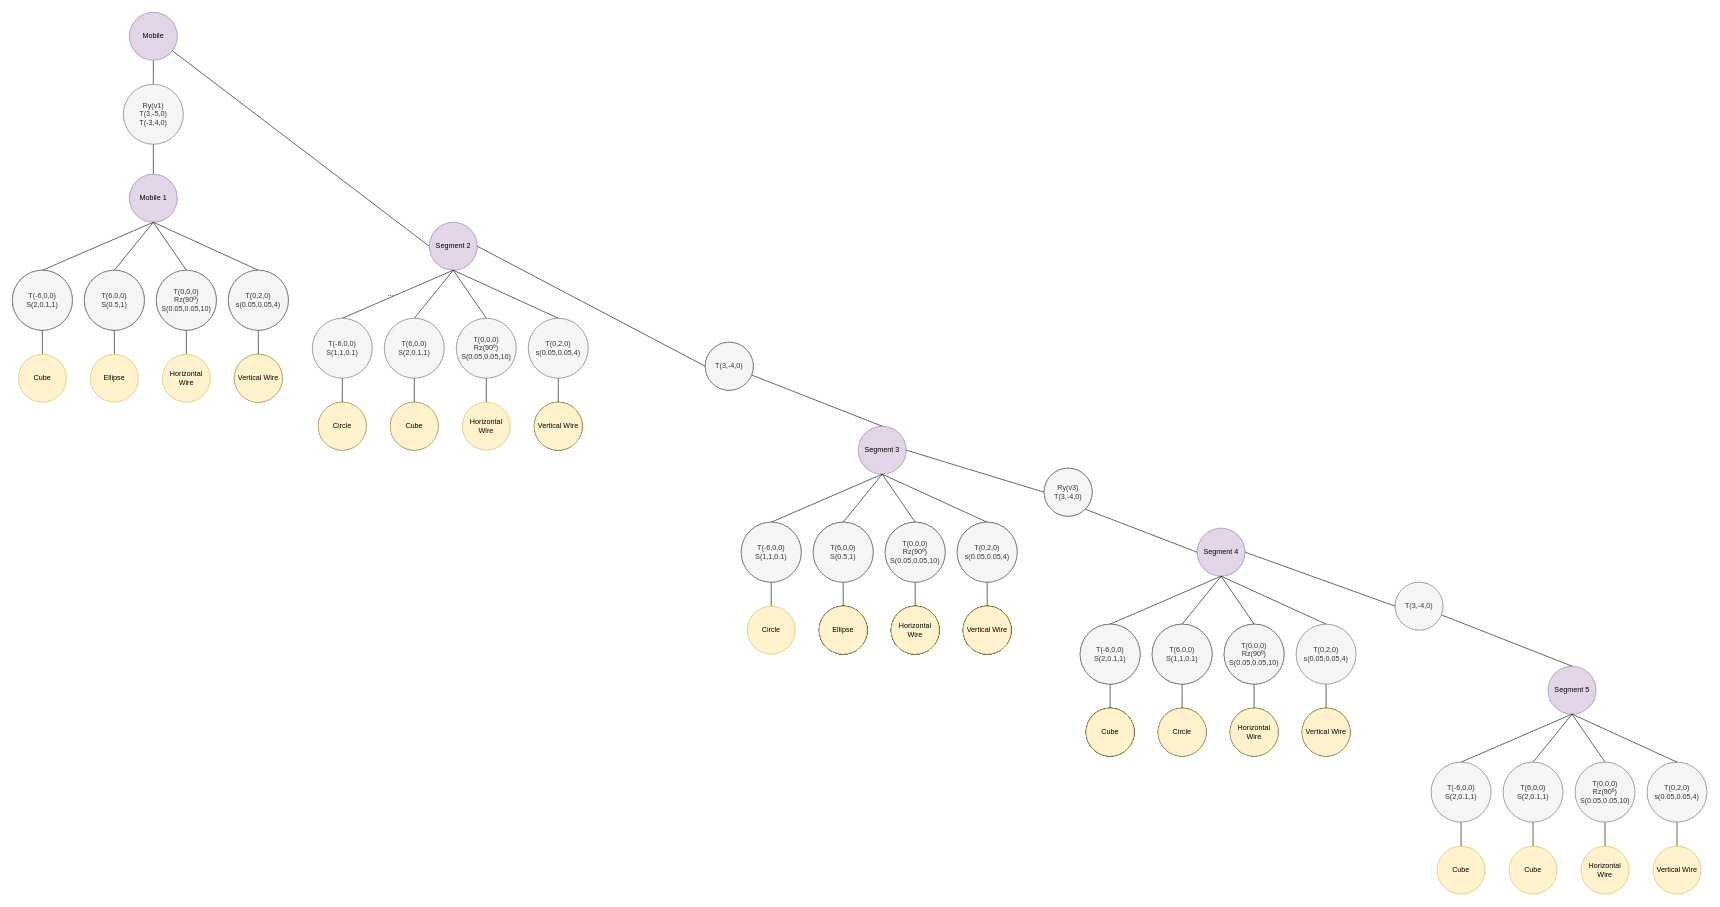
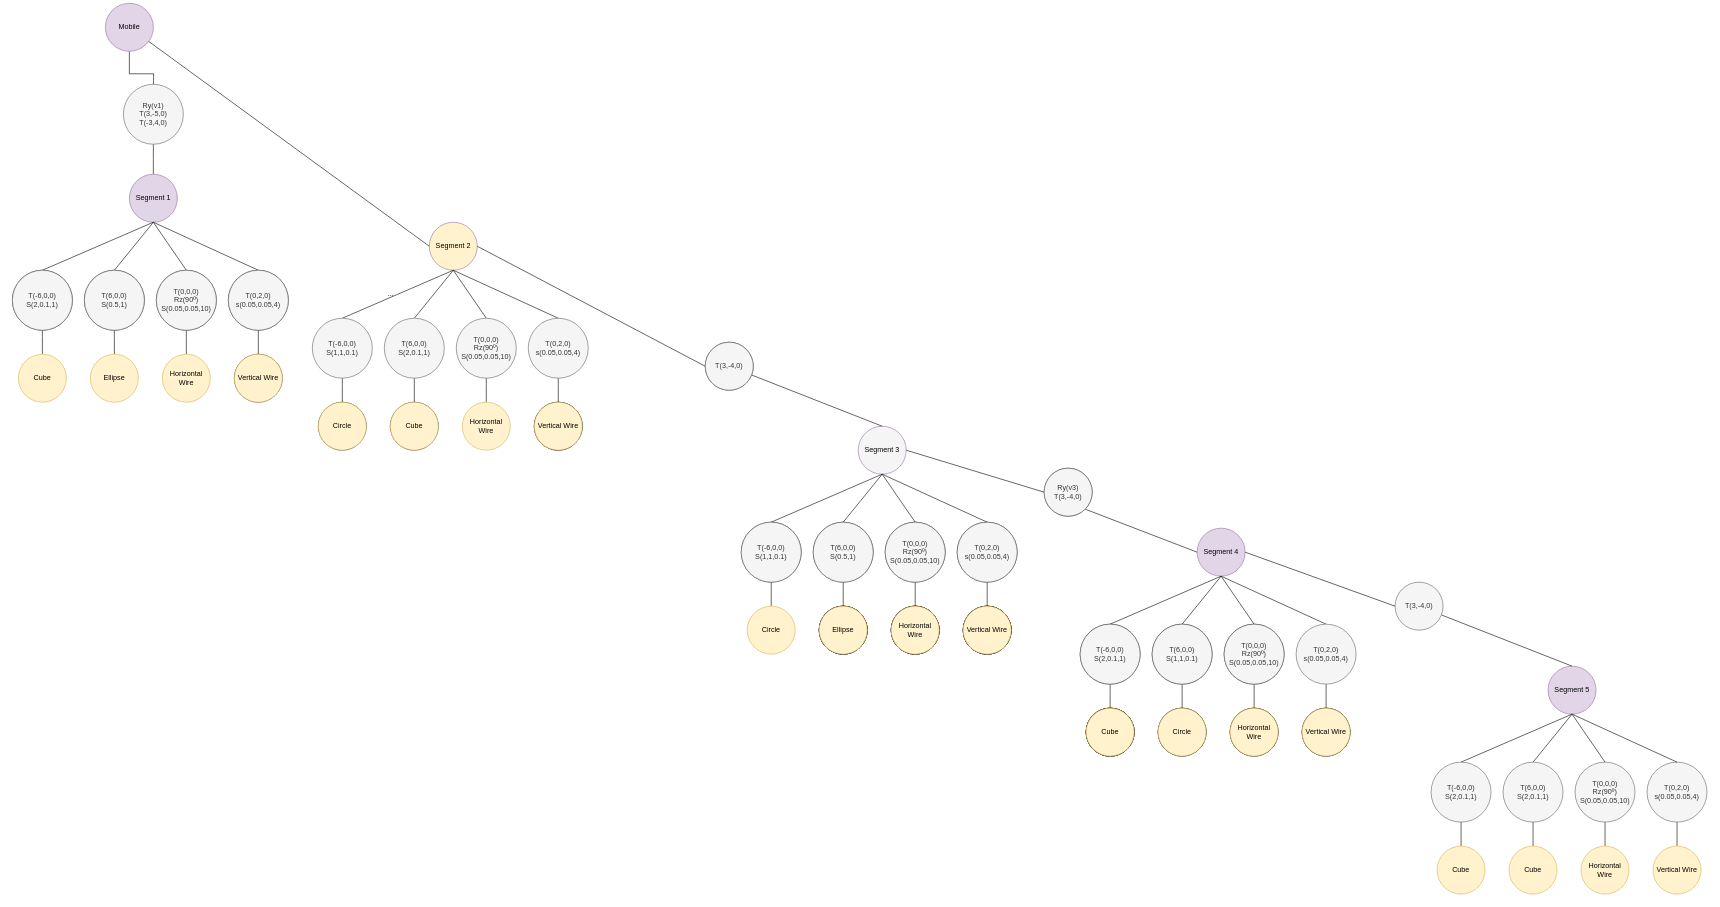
(153, 36) -> (129, 27)
(153, 198) -> (153, 198)
(453, 246) -> (453, 246)
(882, 450) -> (882, 450)
